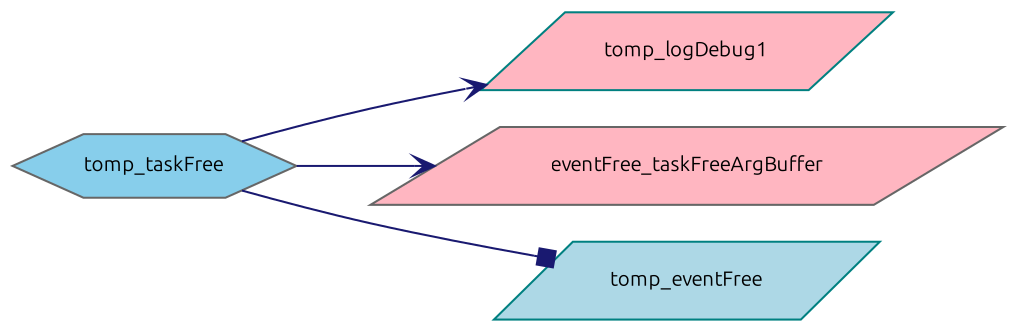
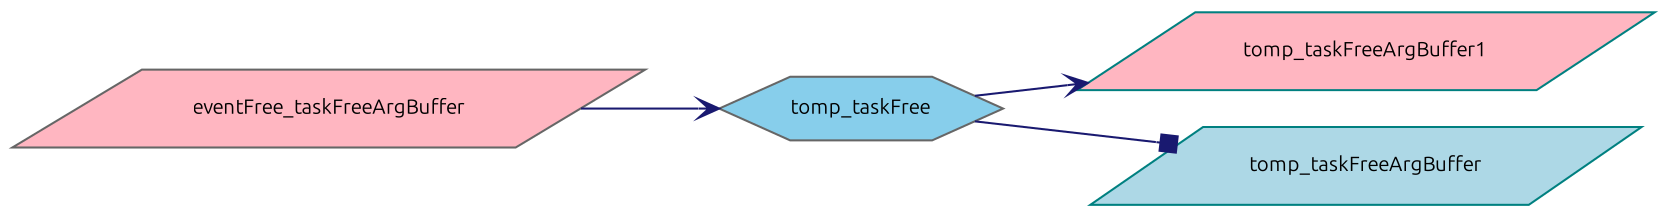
(687, 51) -> (1366, 51)
(355, 166) -> (640, 109)
(687, 281) -> (1366, 166)
